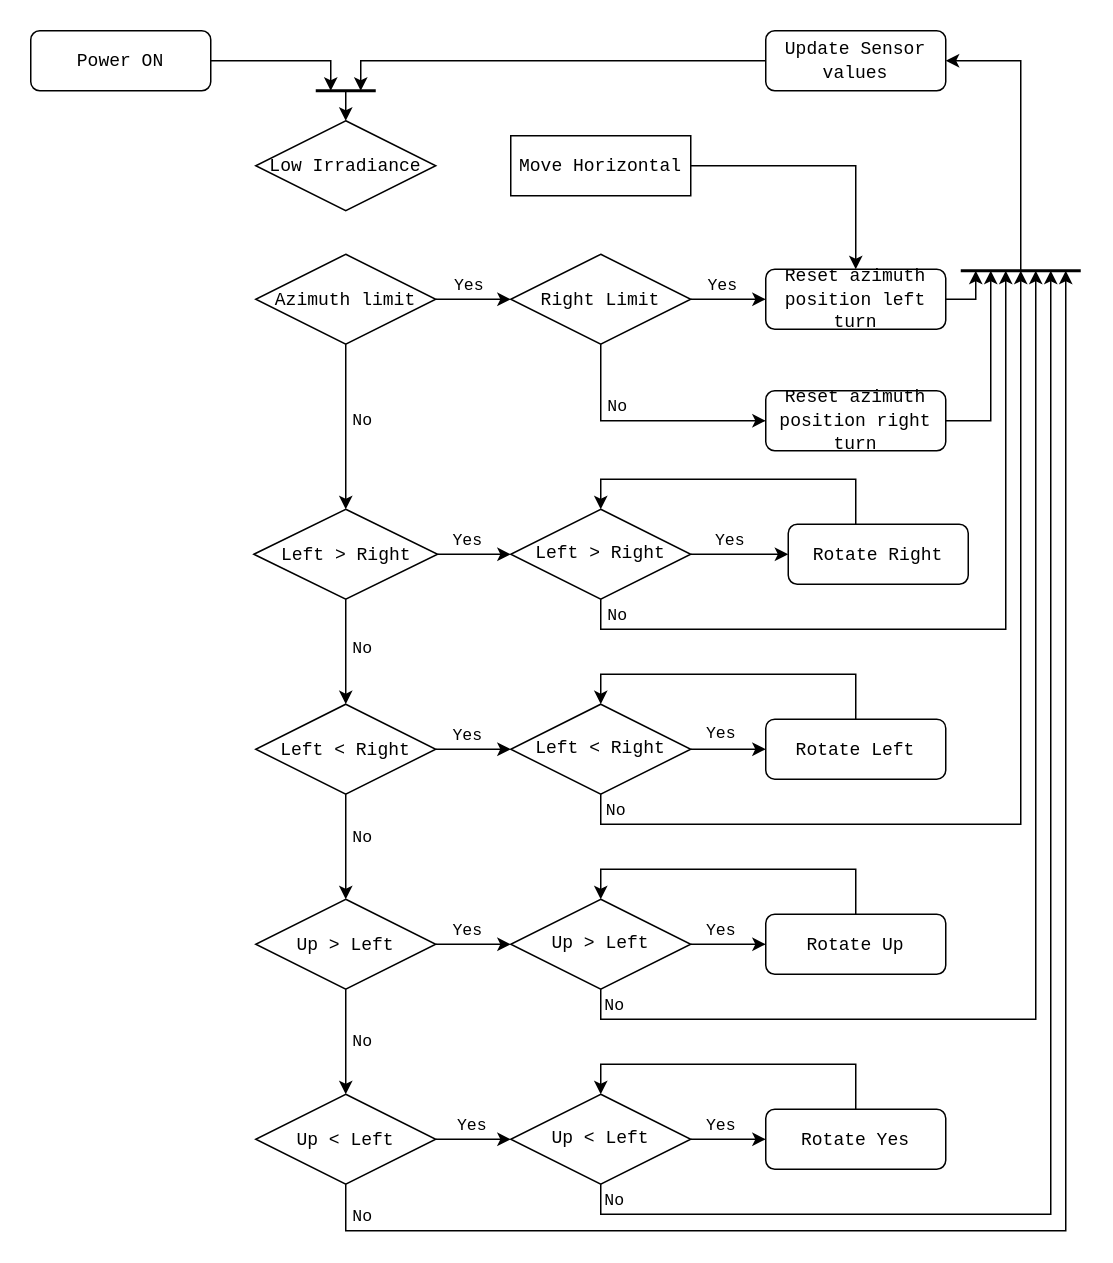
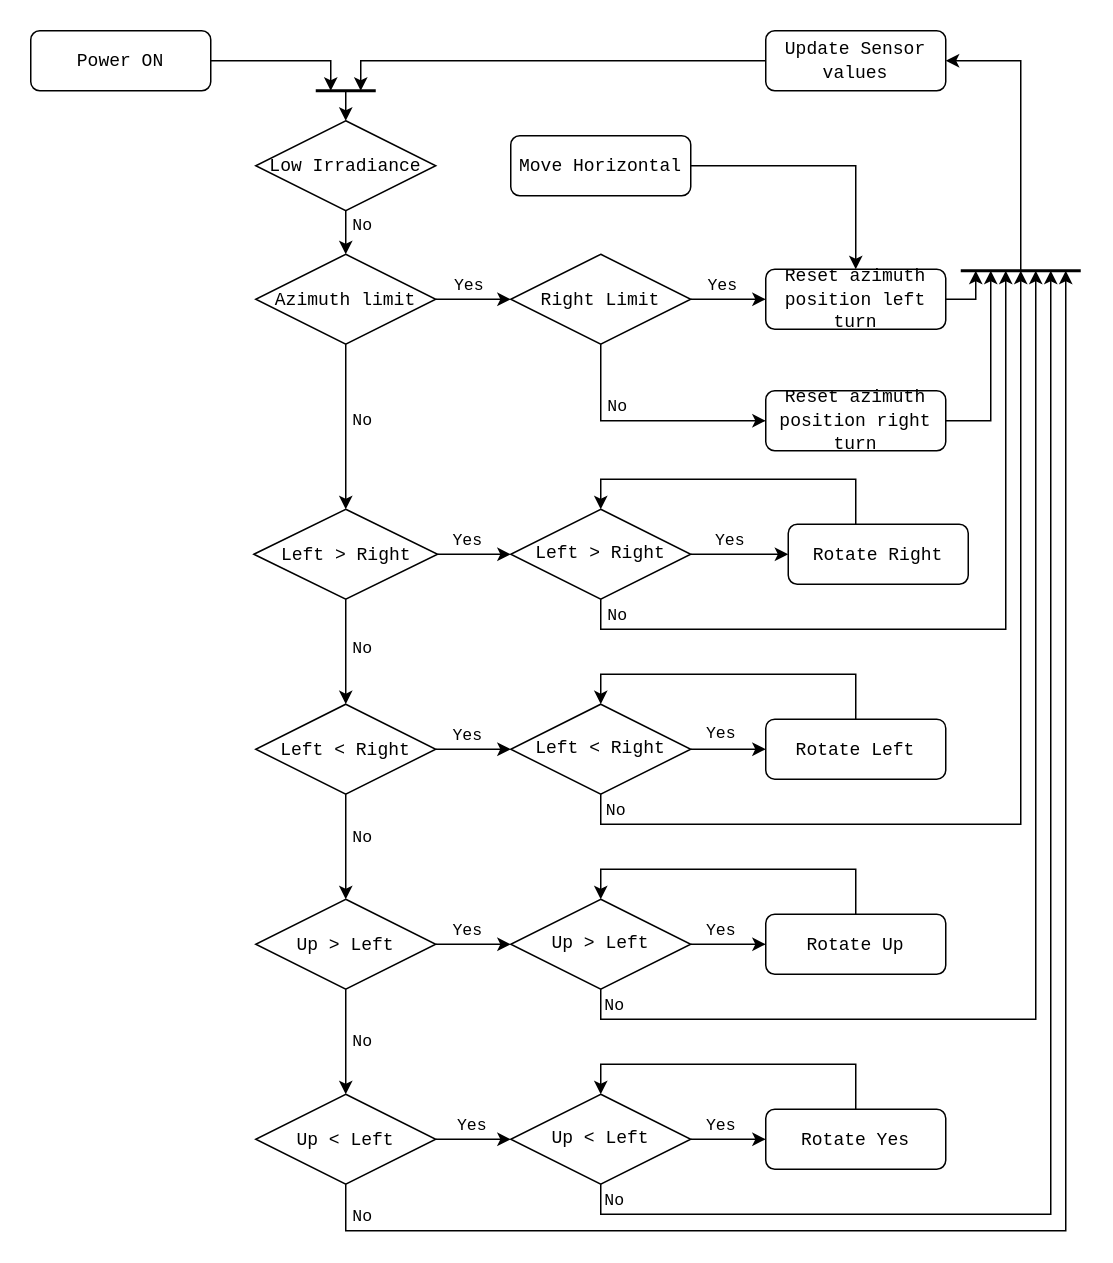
(601, 166) -> (601, 166)
none -> (346, 238)
